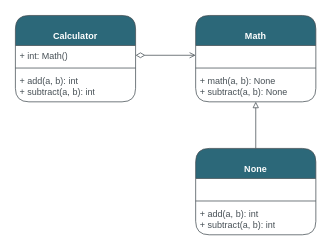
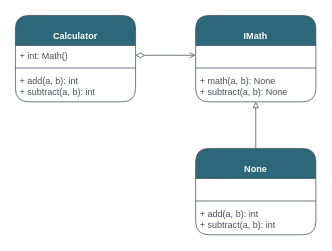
(255, 26) -> (255, 26)
